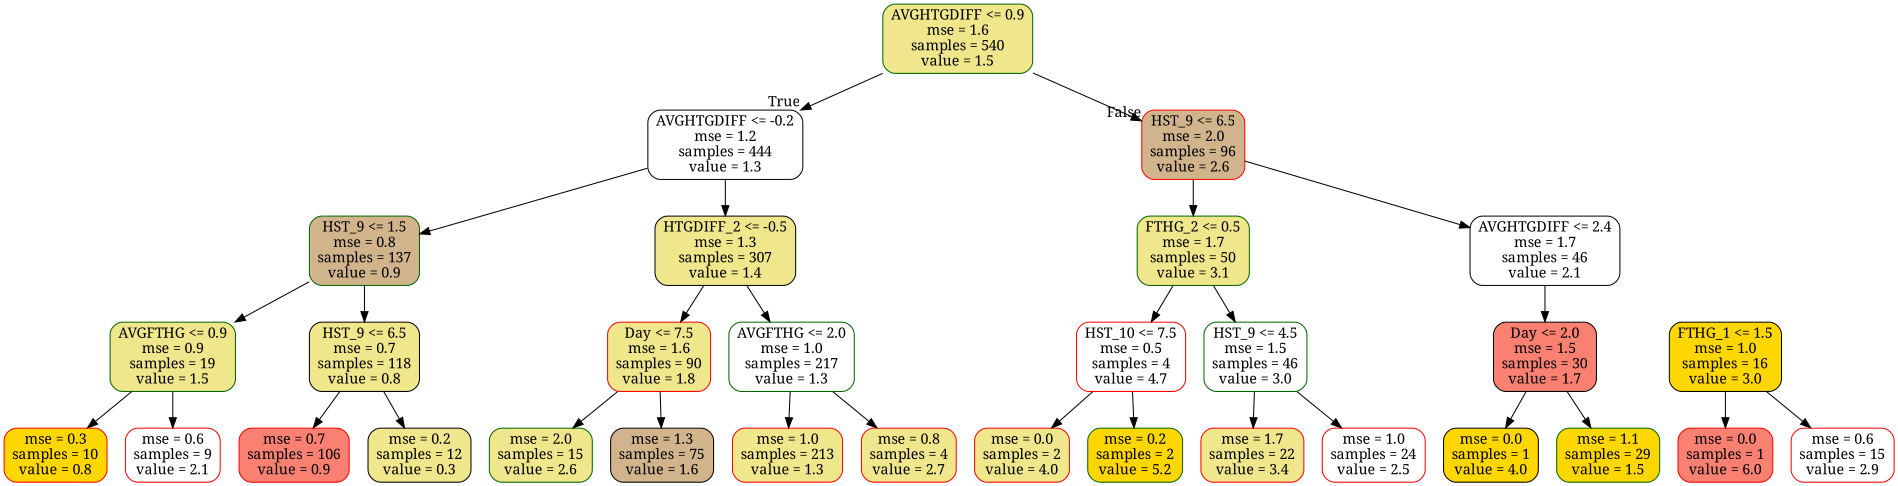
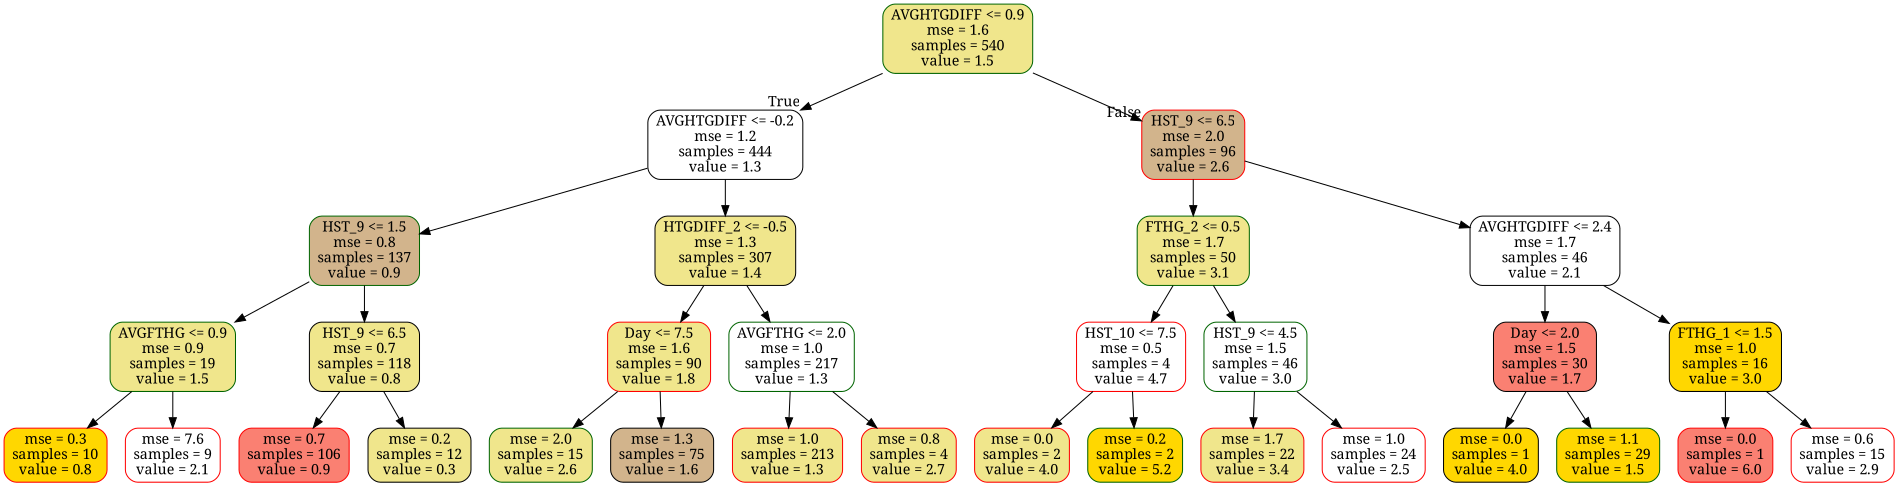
none -> (1632, 302)
(173, 455) -> (173, 455)
